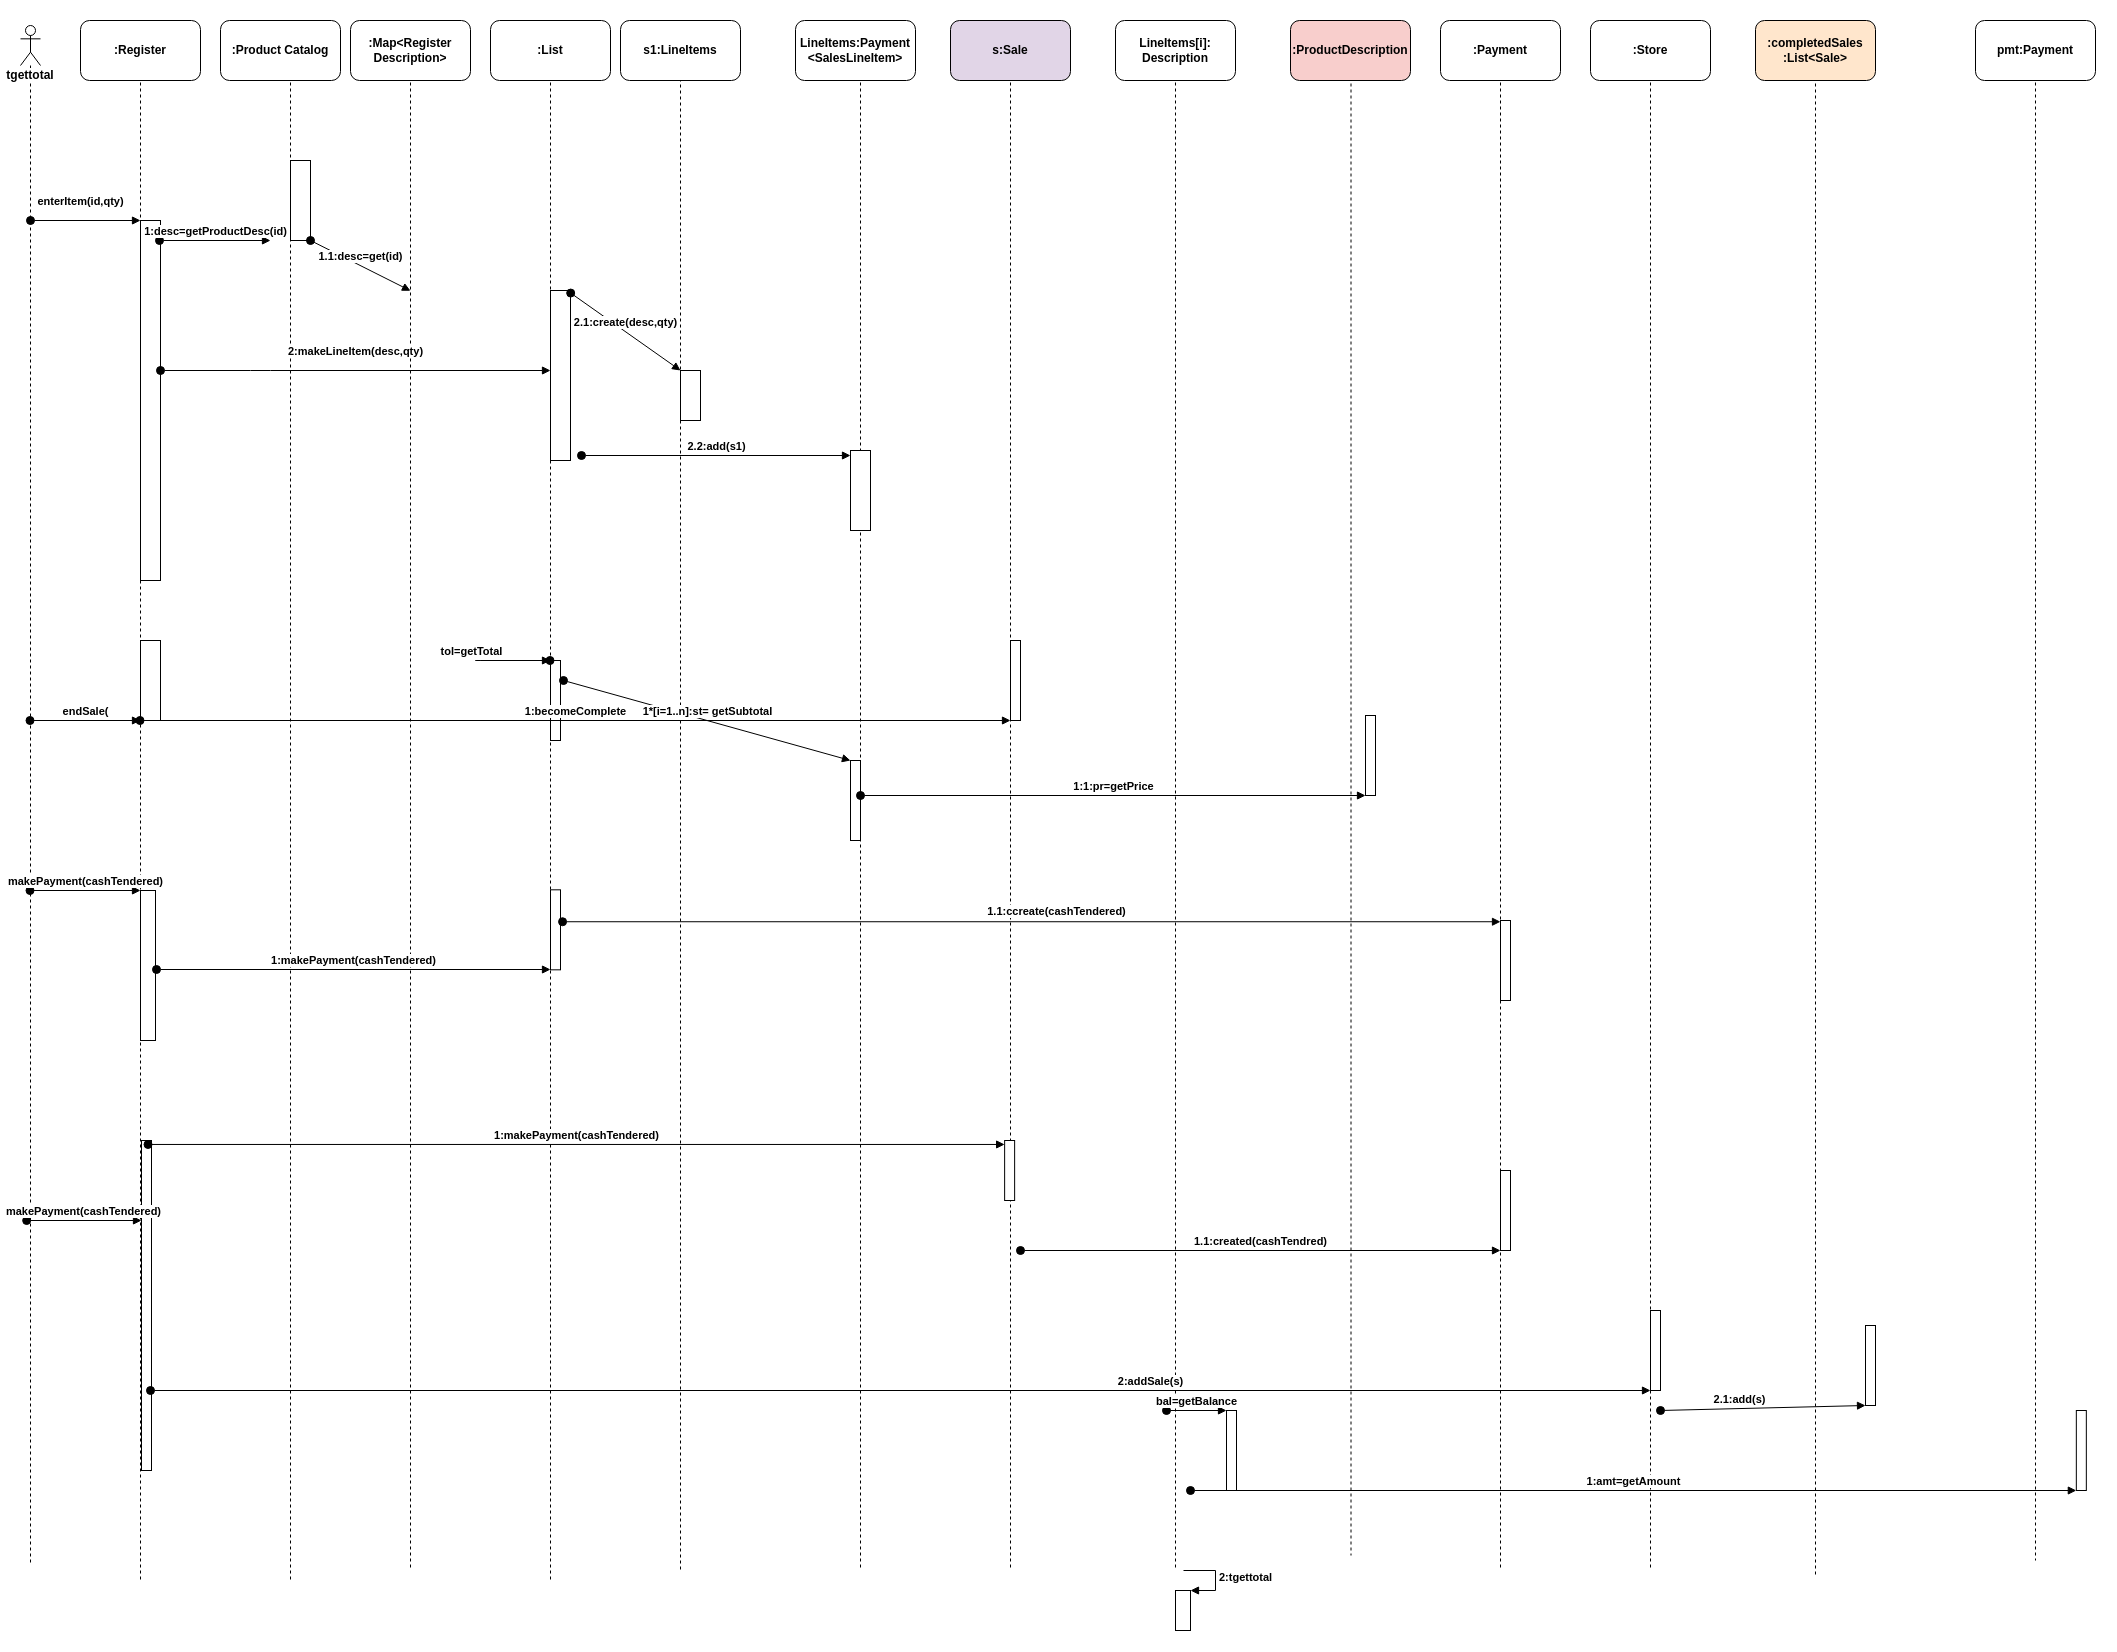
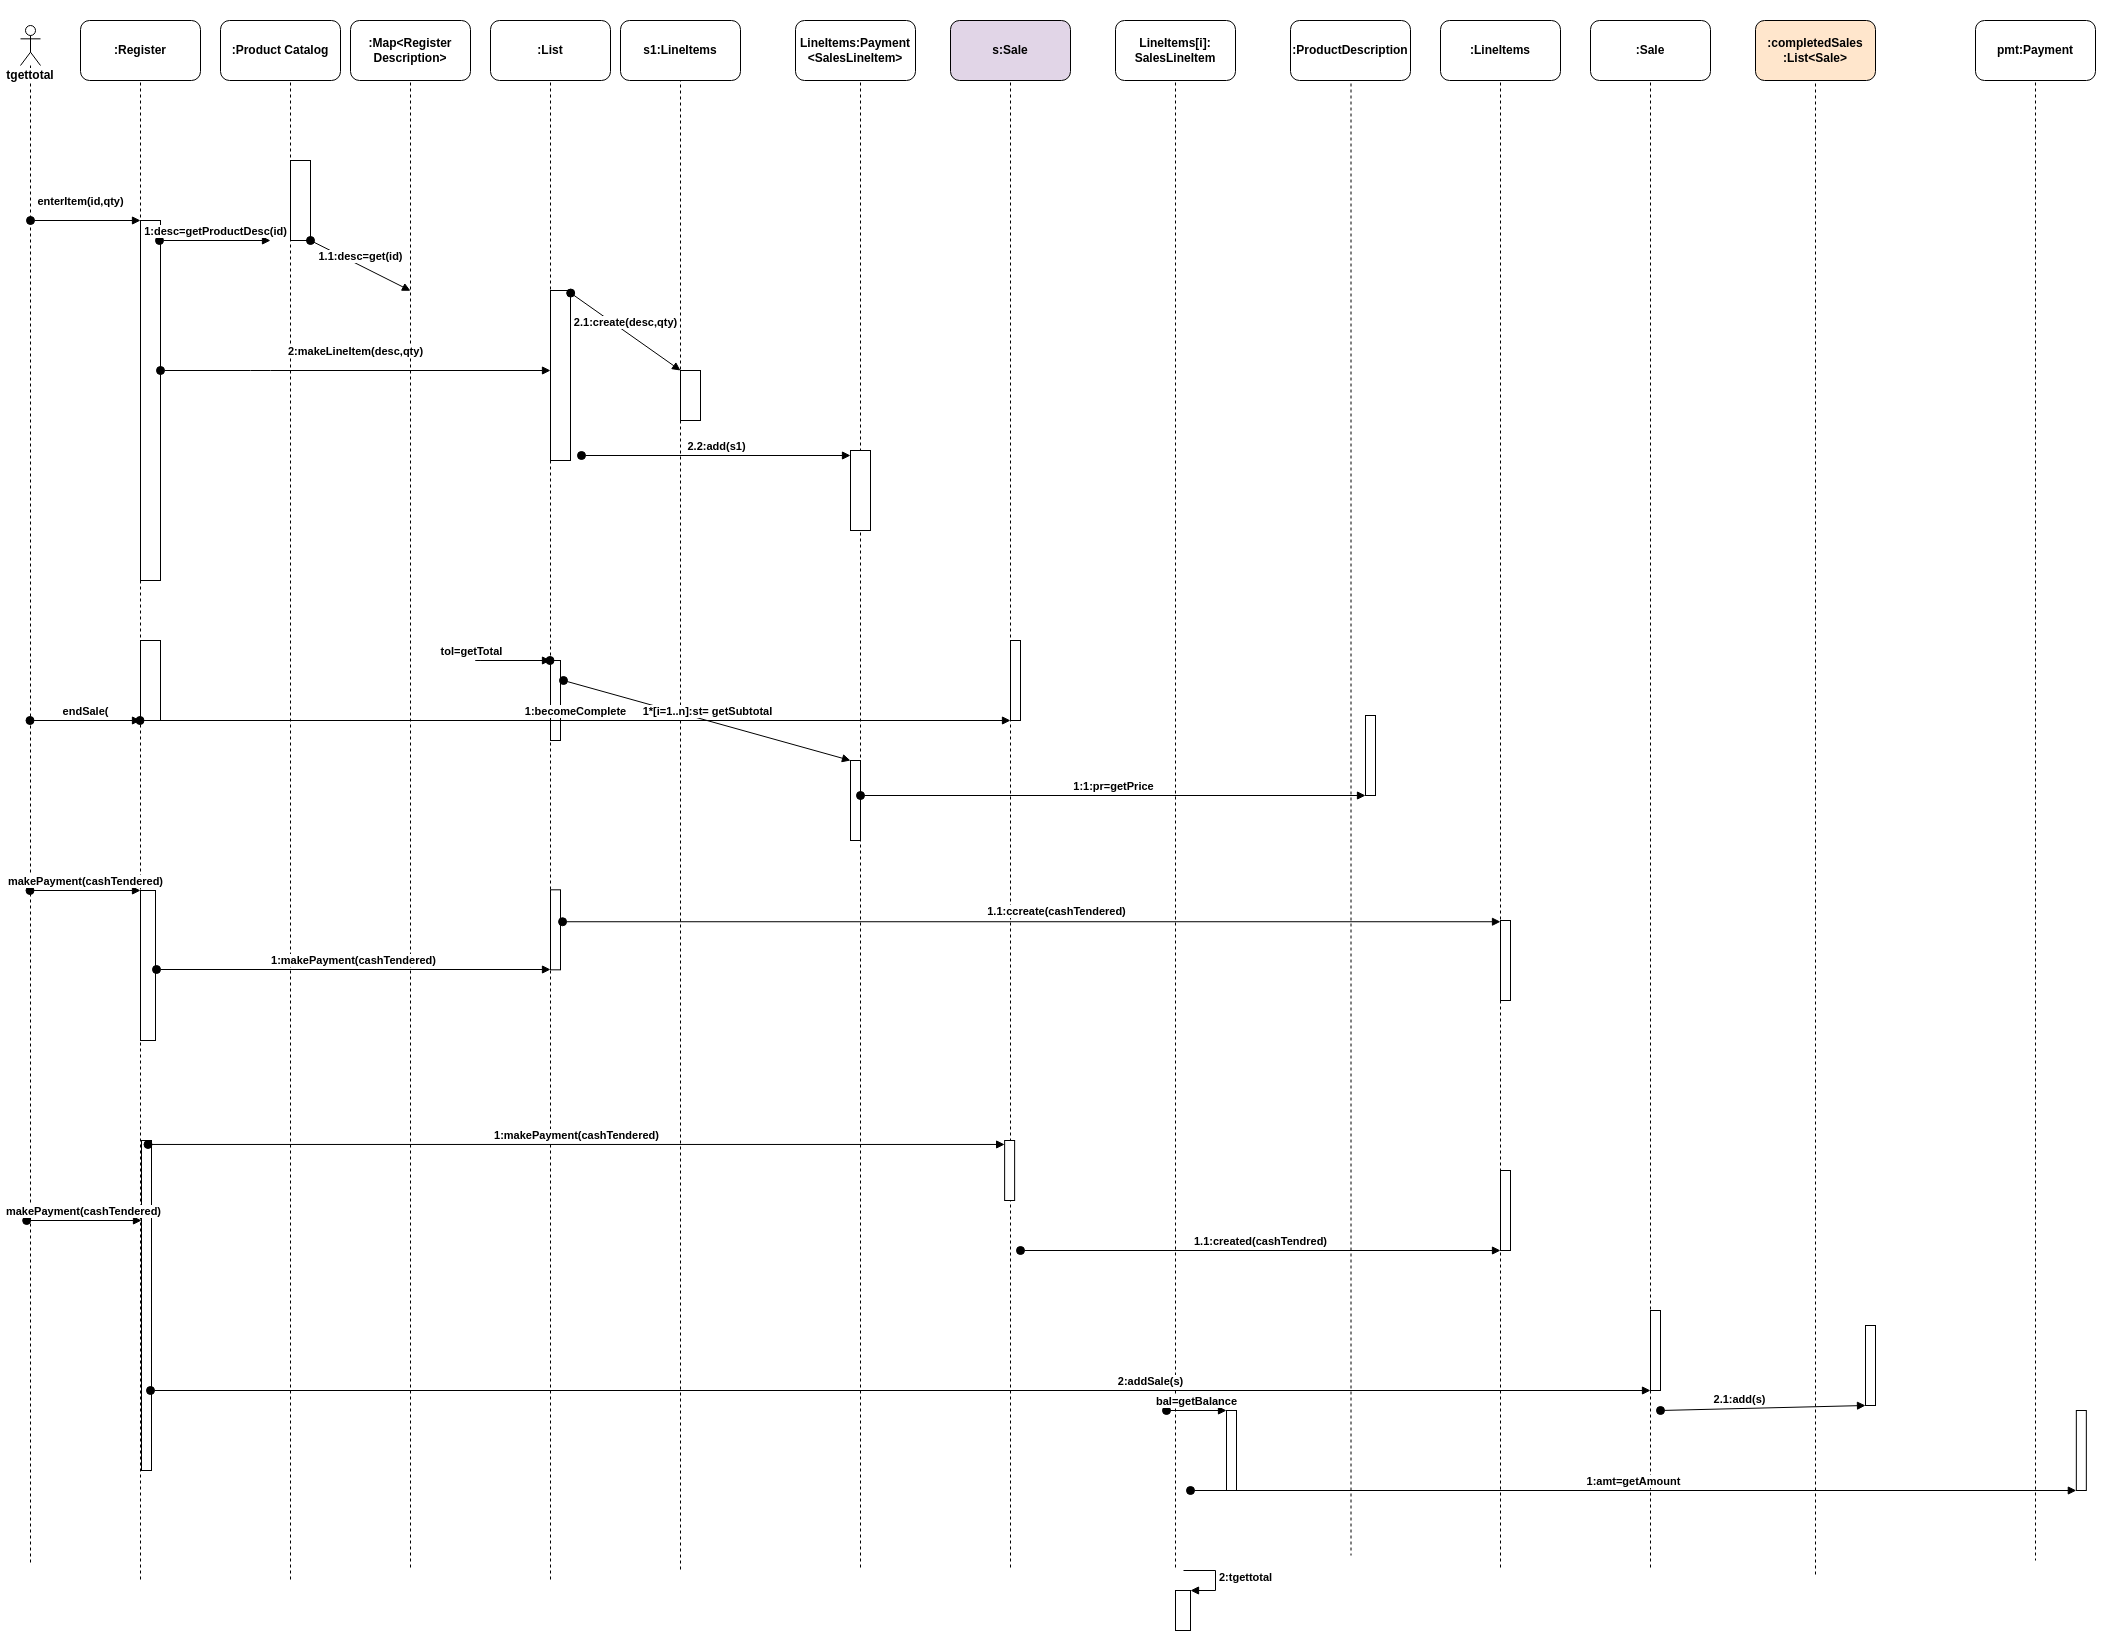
(1176, 51) -> (1176, 51)
(1351, 51) -> (1351, 51)
(1501, 51) -> (1501, 51)
(1651, 51) -> (1651, 51)
